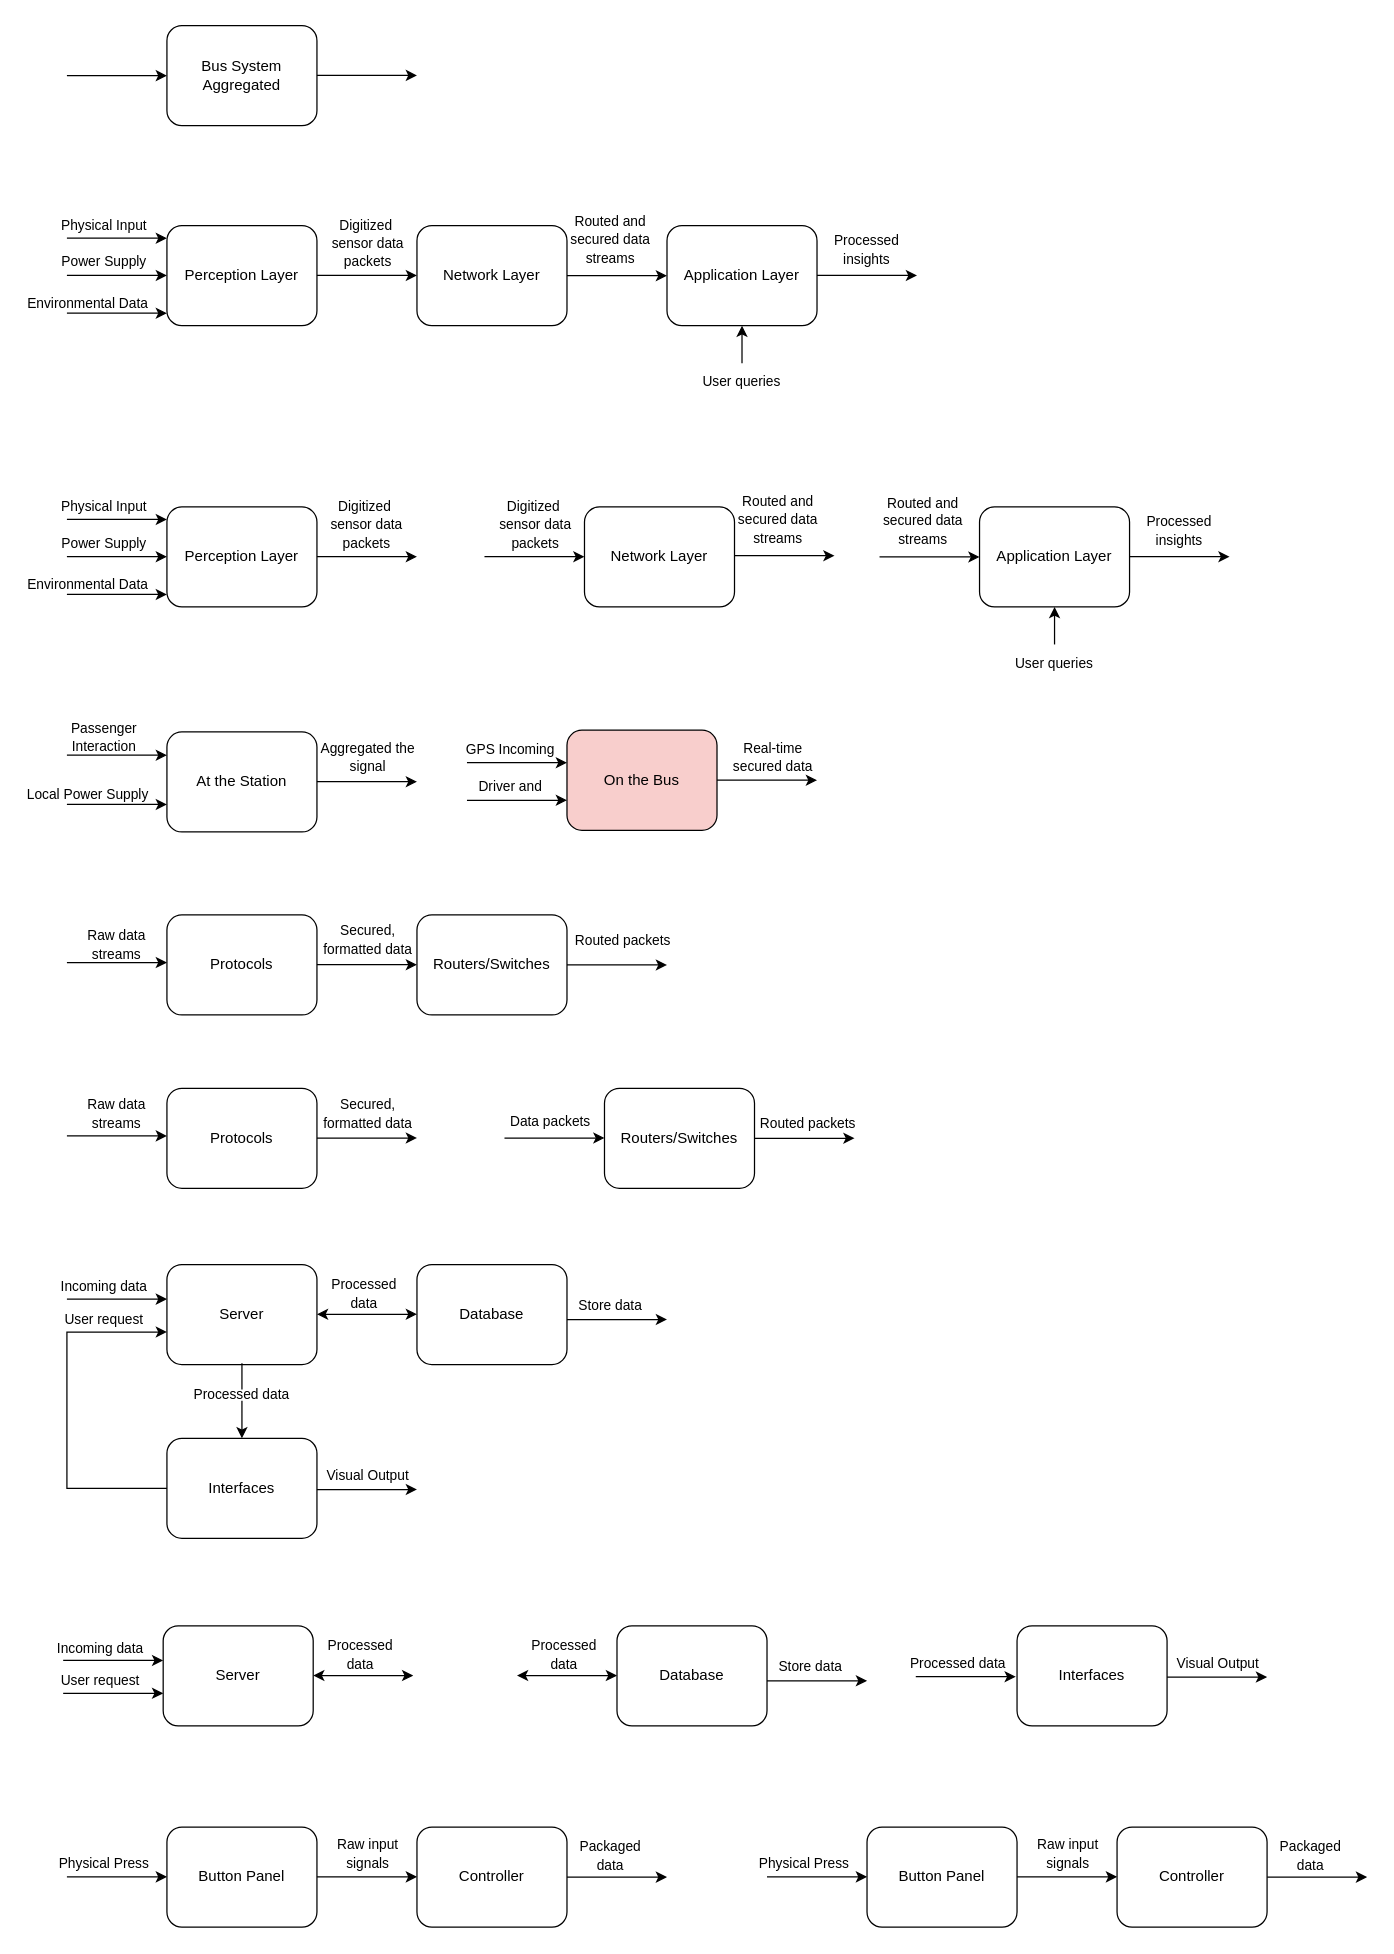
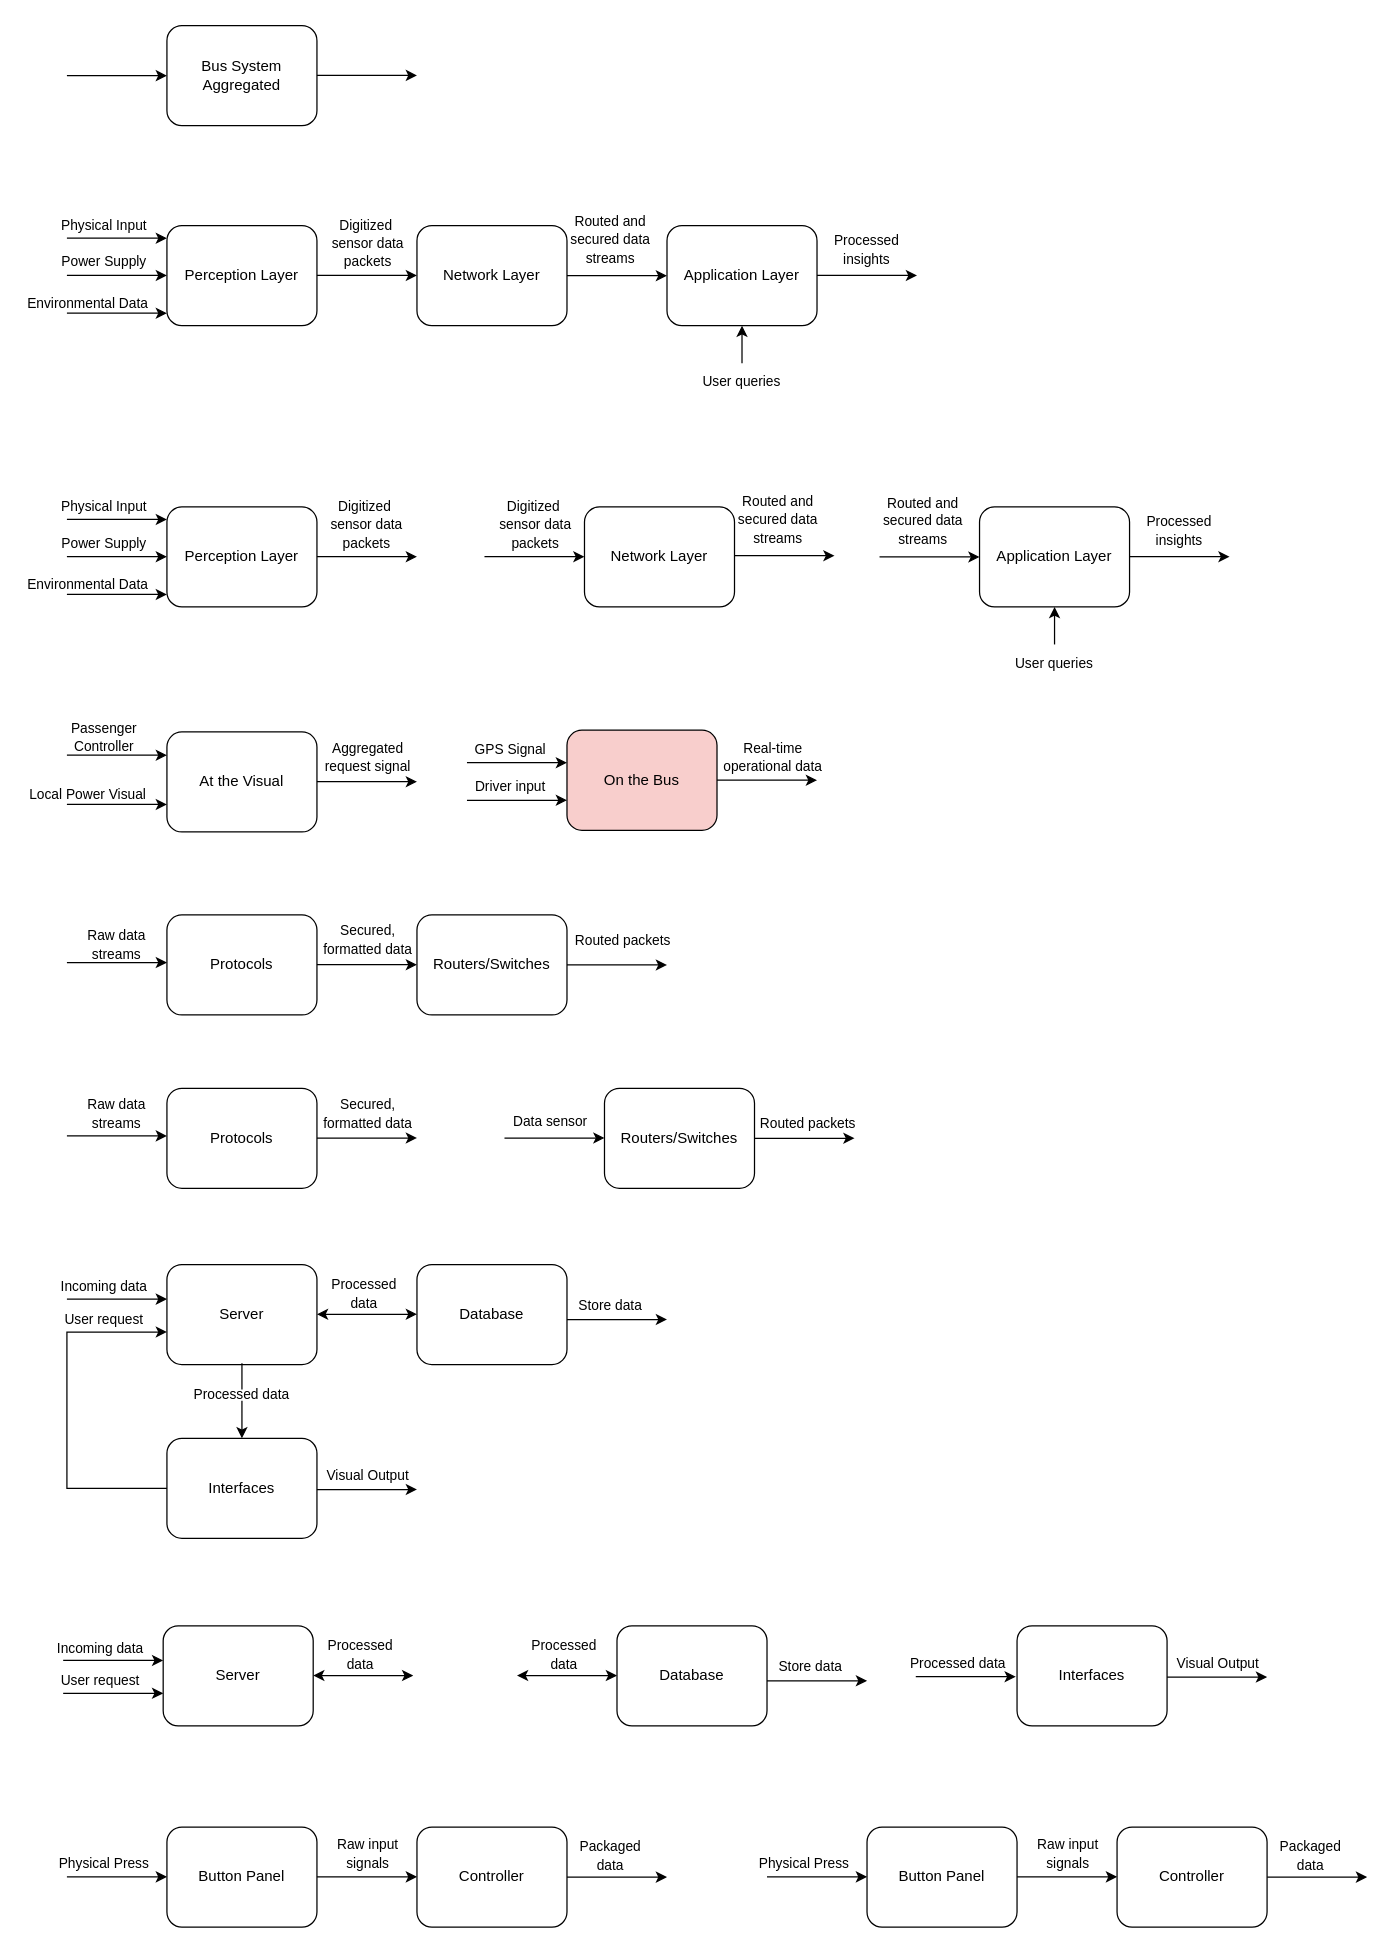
(104, 737) -> (104, 737)
(511, 749) -> (511, 749)
(368, 757) -> (368, 757)
(773, 757) -> (773, 757)
(242, 782) -> (242, 782)
(511, 787) -> (511, 787)
(88, 794) -> (88, 794)
(551, 1122) -> (551, 1122)
